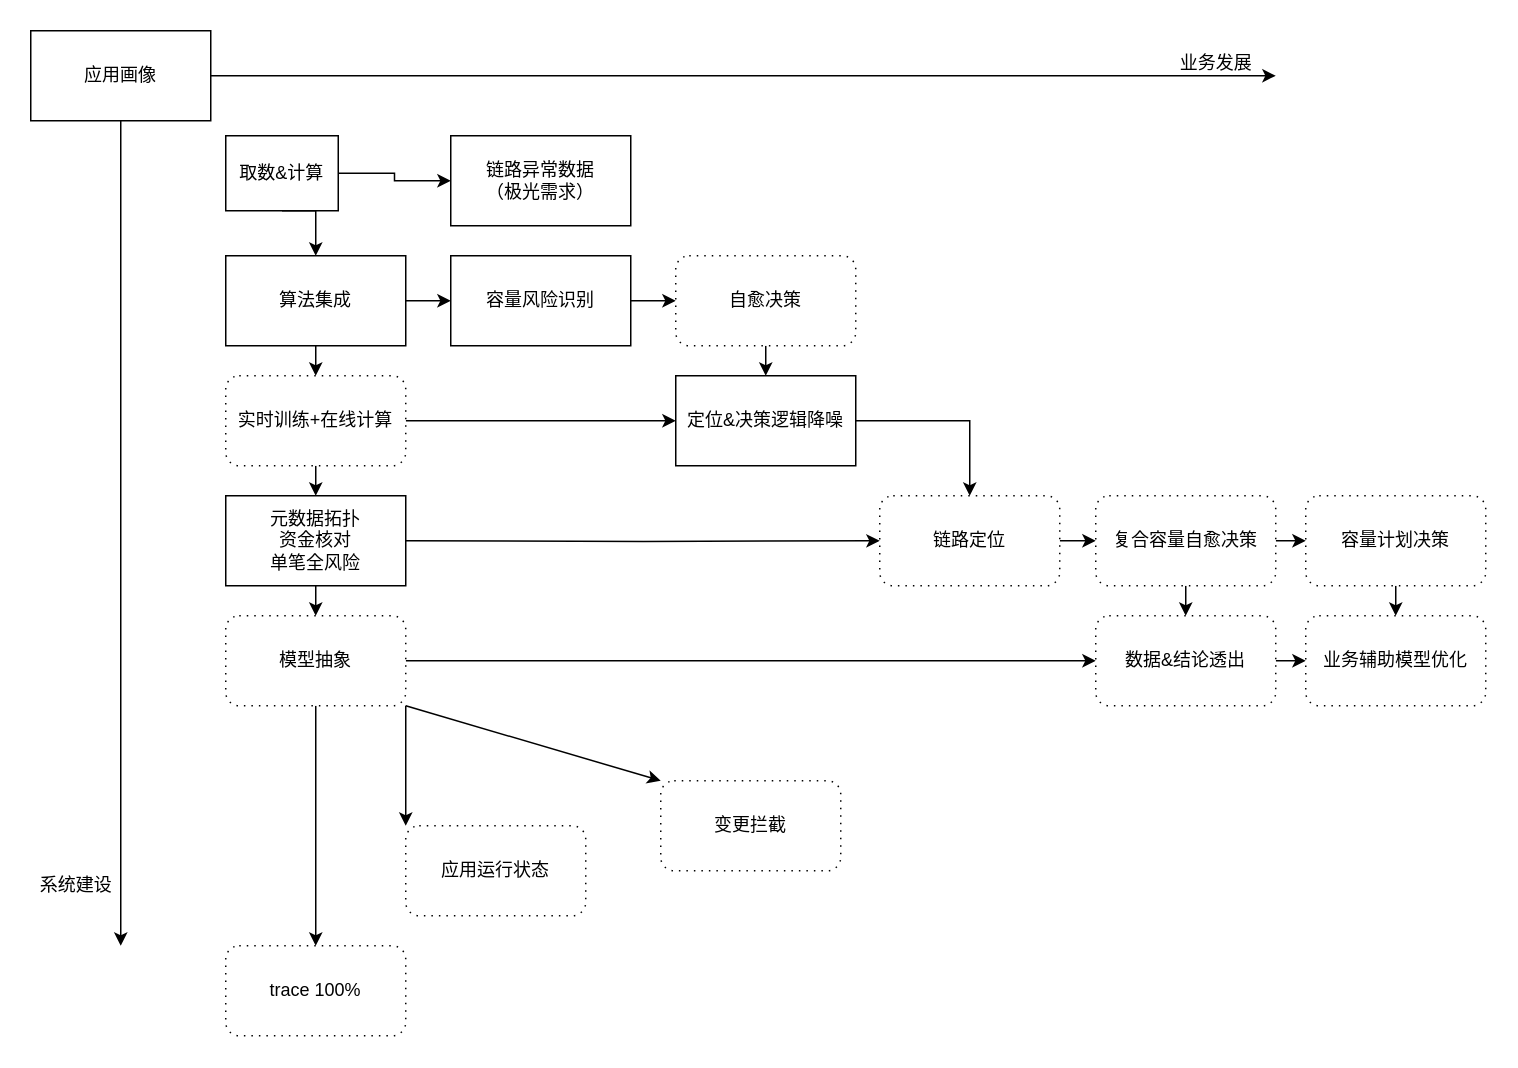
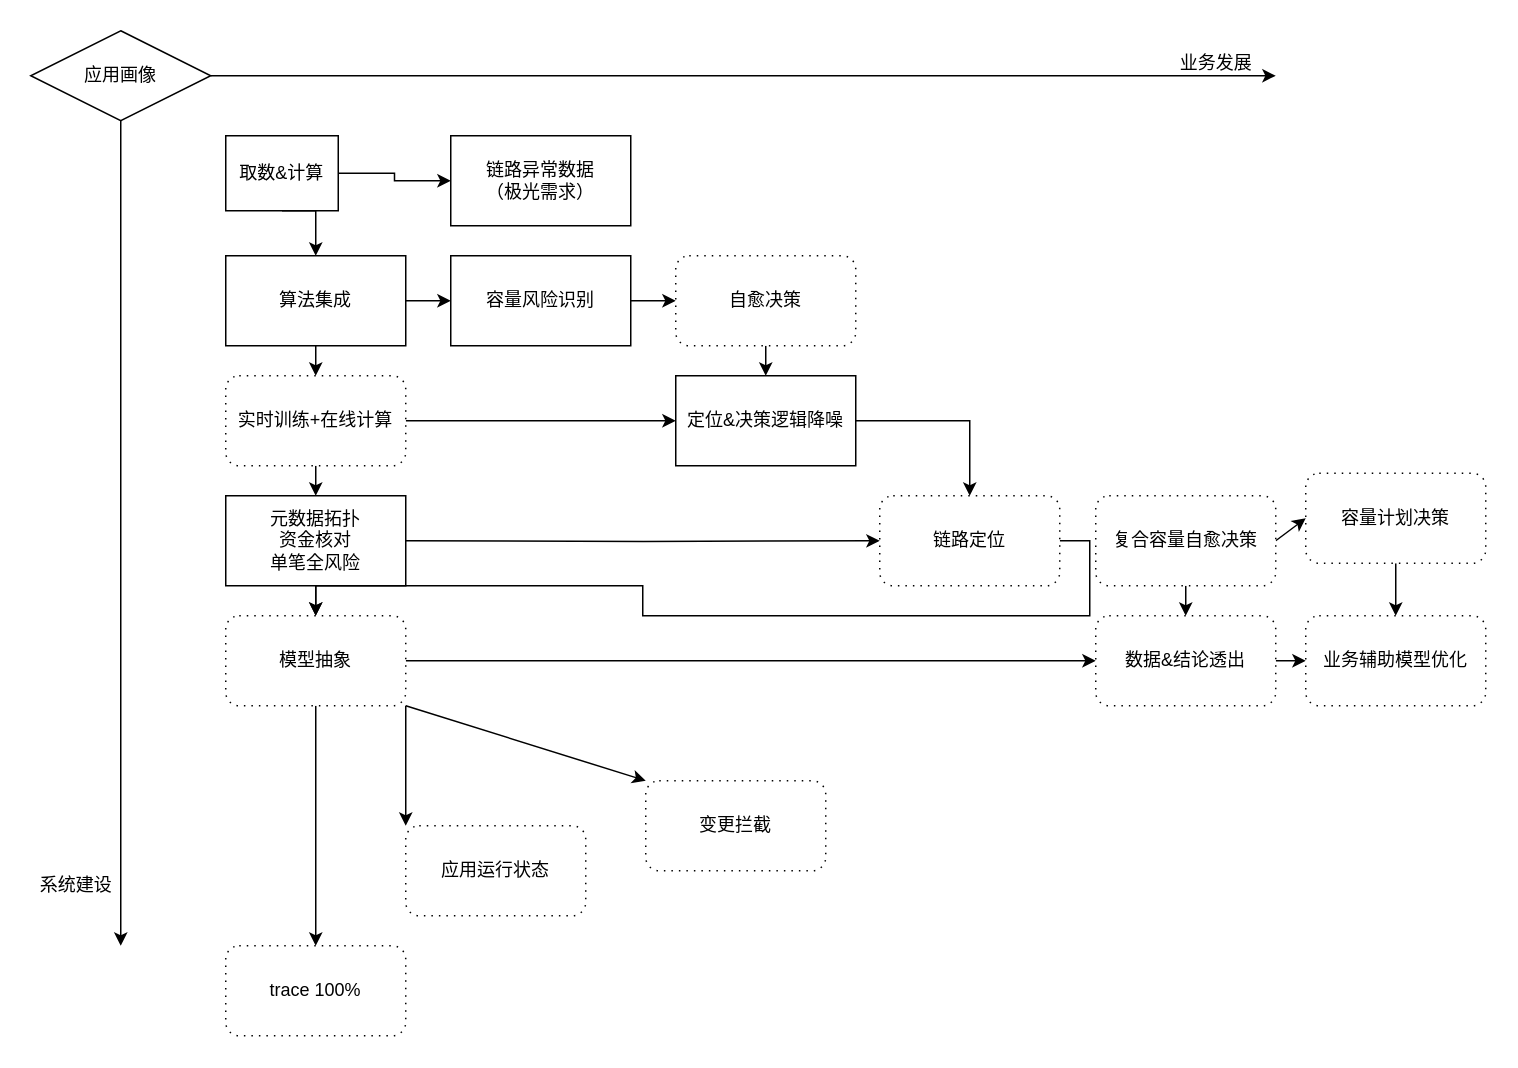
(121, 76) -> (121, 76)
(1084, 541) -> (774, 616)
(1396, 541) -> (1396, 518)
(751, 826) -> (736, 826)
